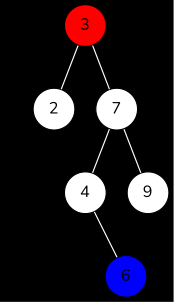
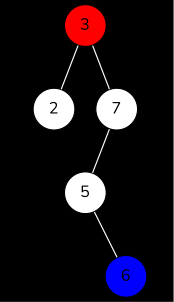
(85, 193) -> (85, 193)
(148, 193) -> none
